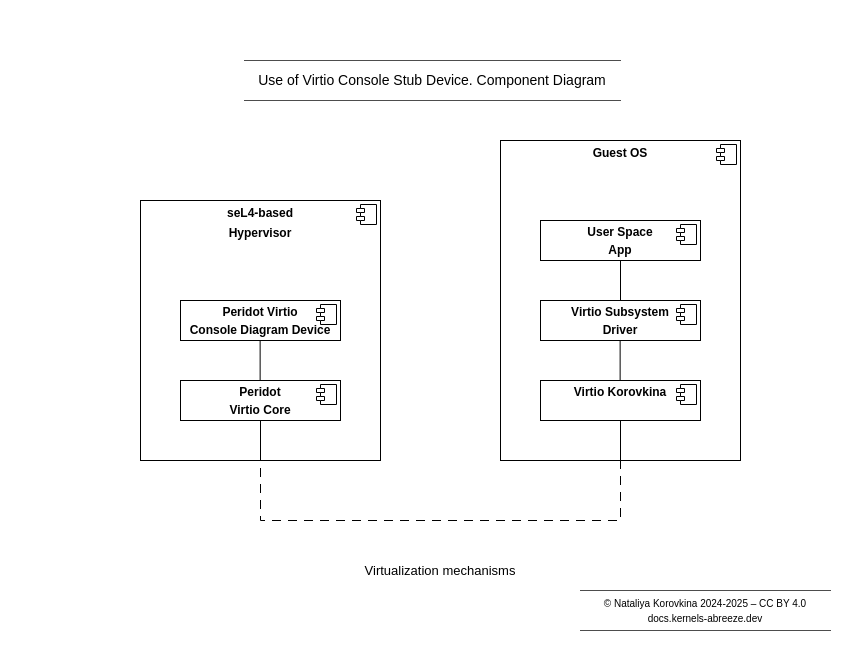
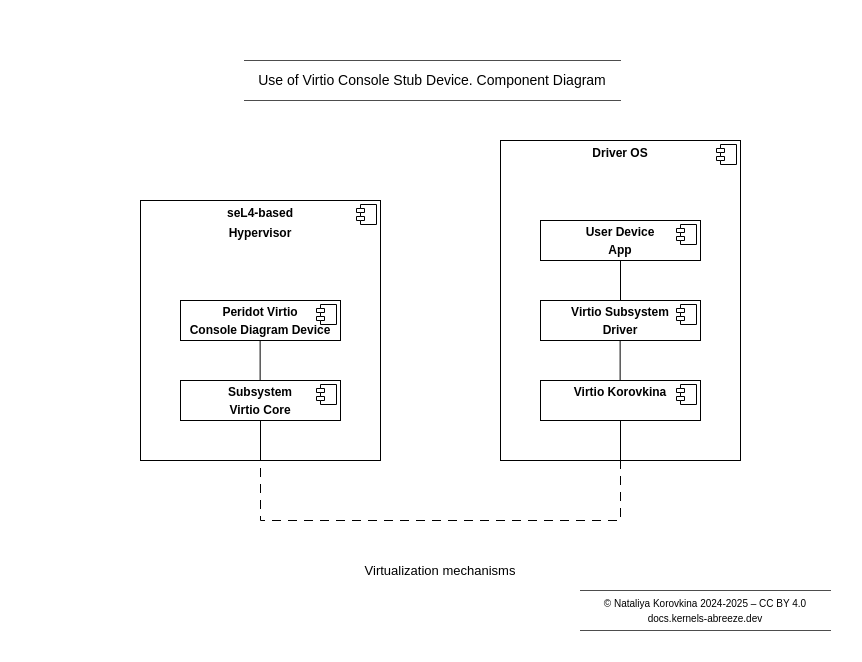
(526, 141) -> (528, 141)
(573, 221) -> (574, 221)
(213, 381) -> (213, 381)
